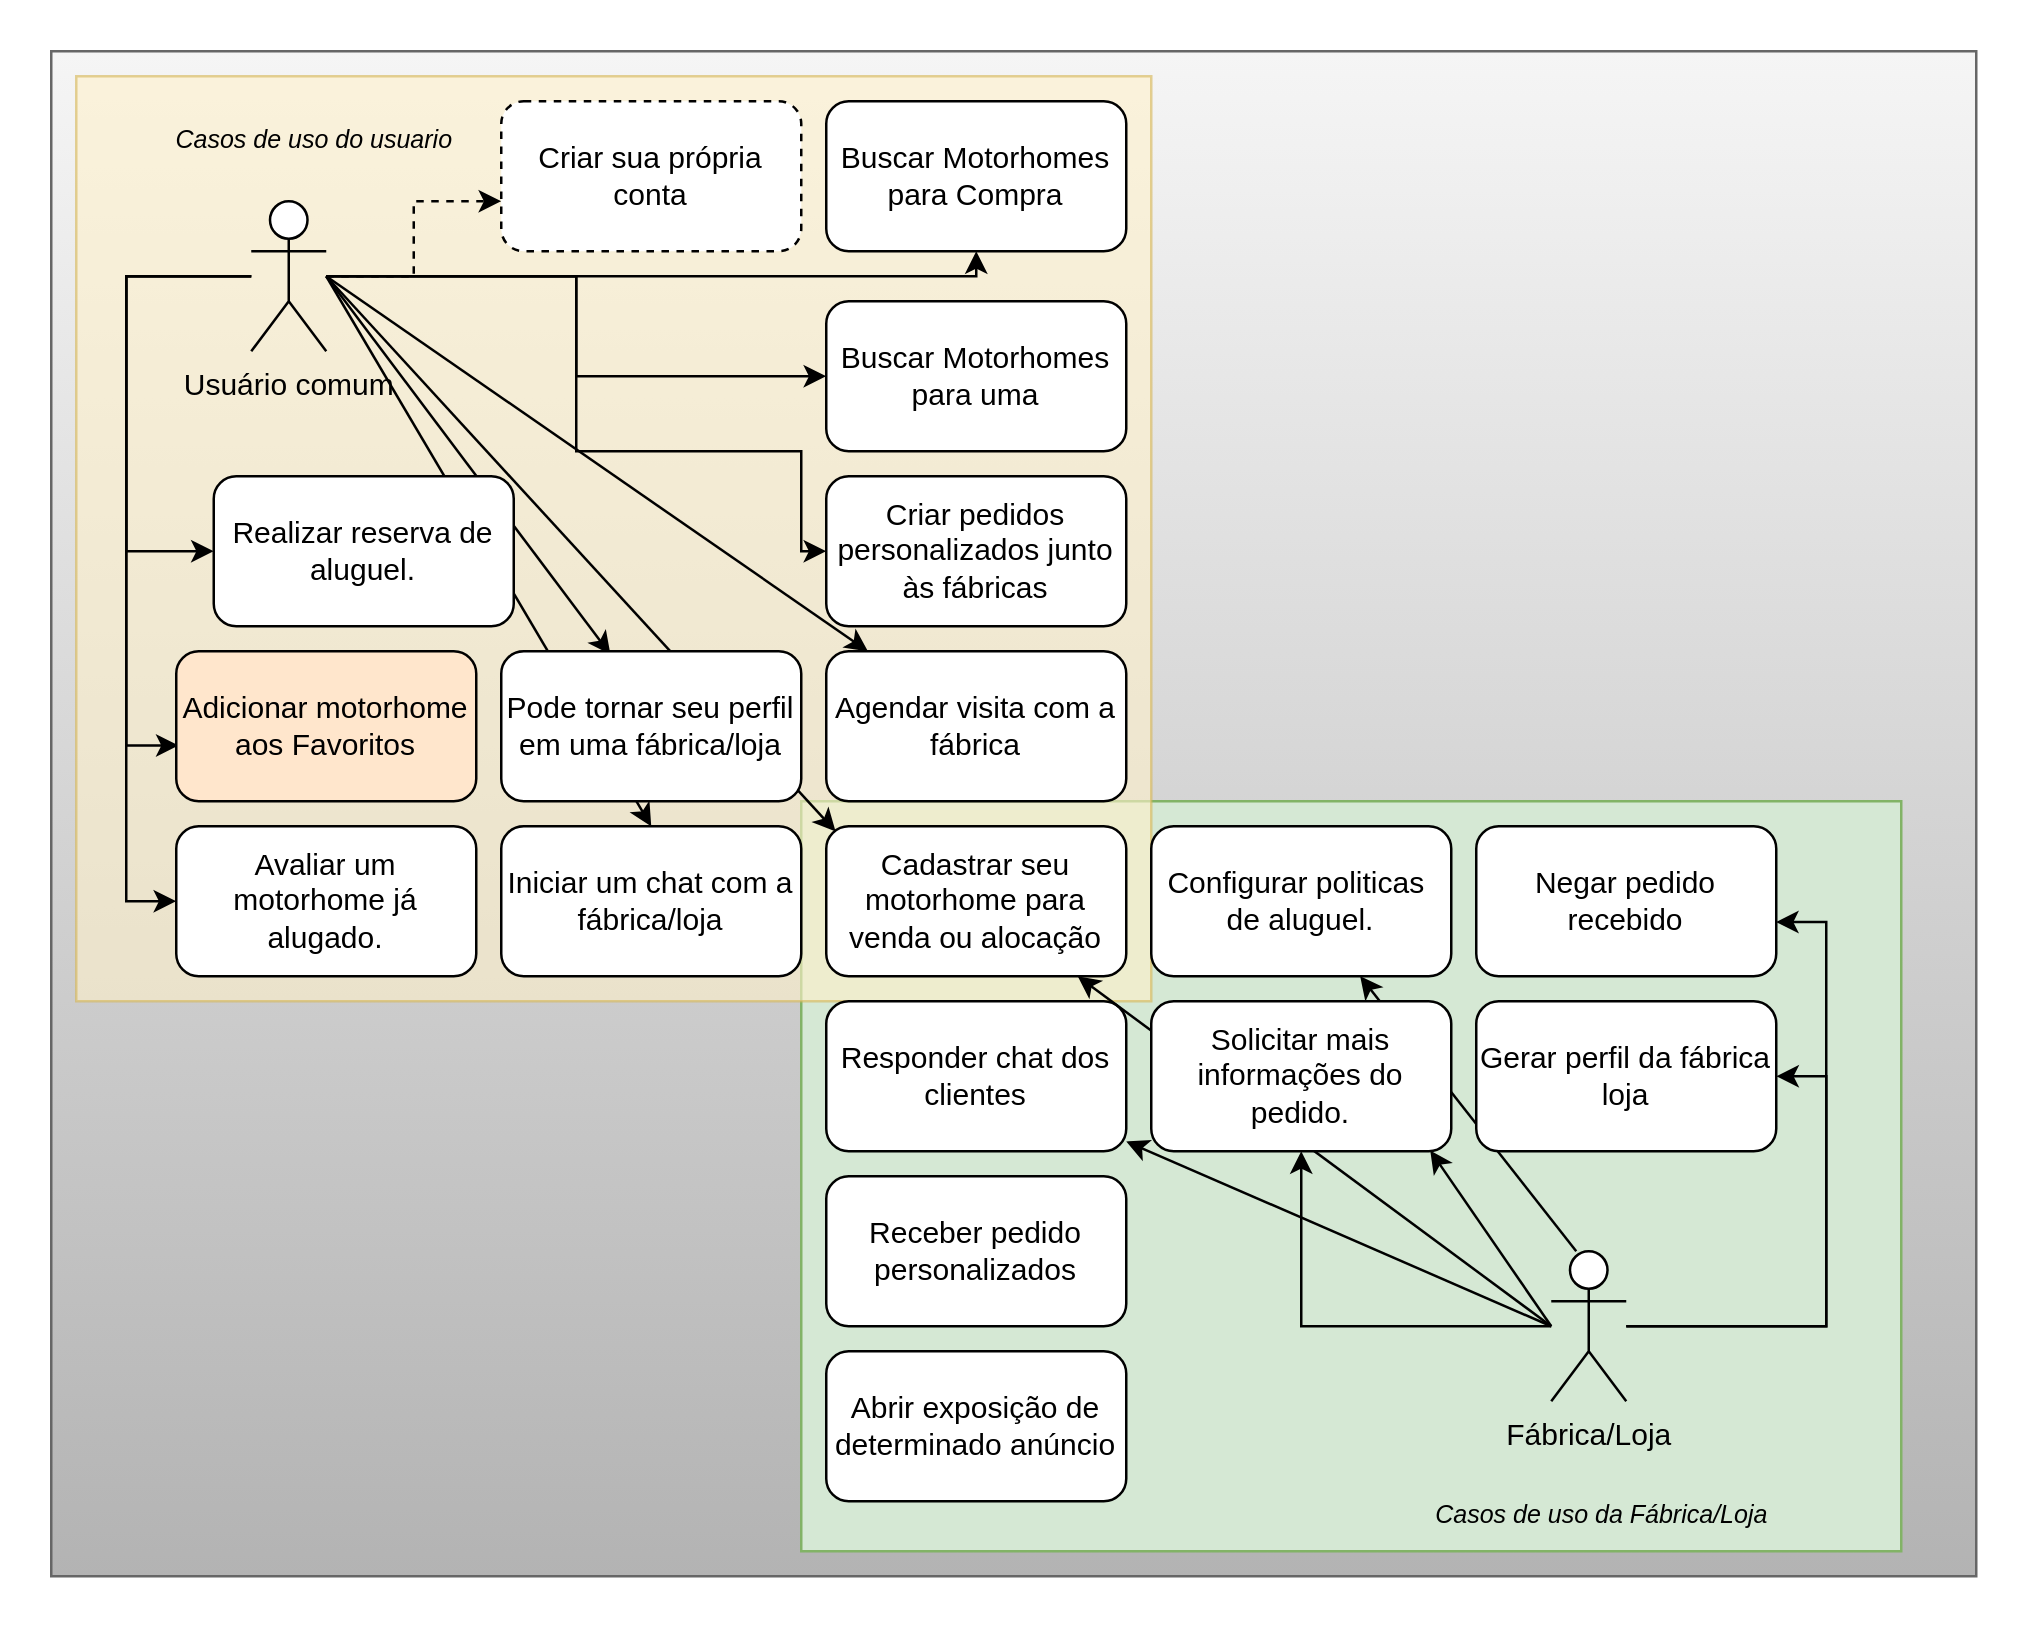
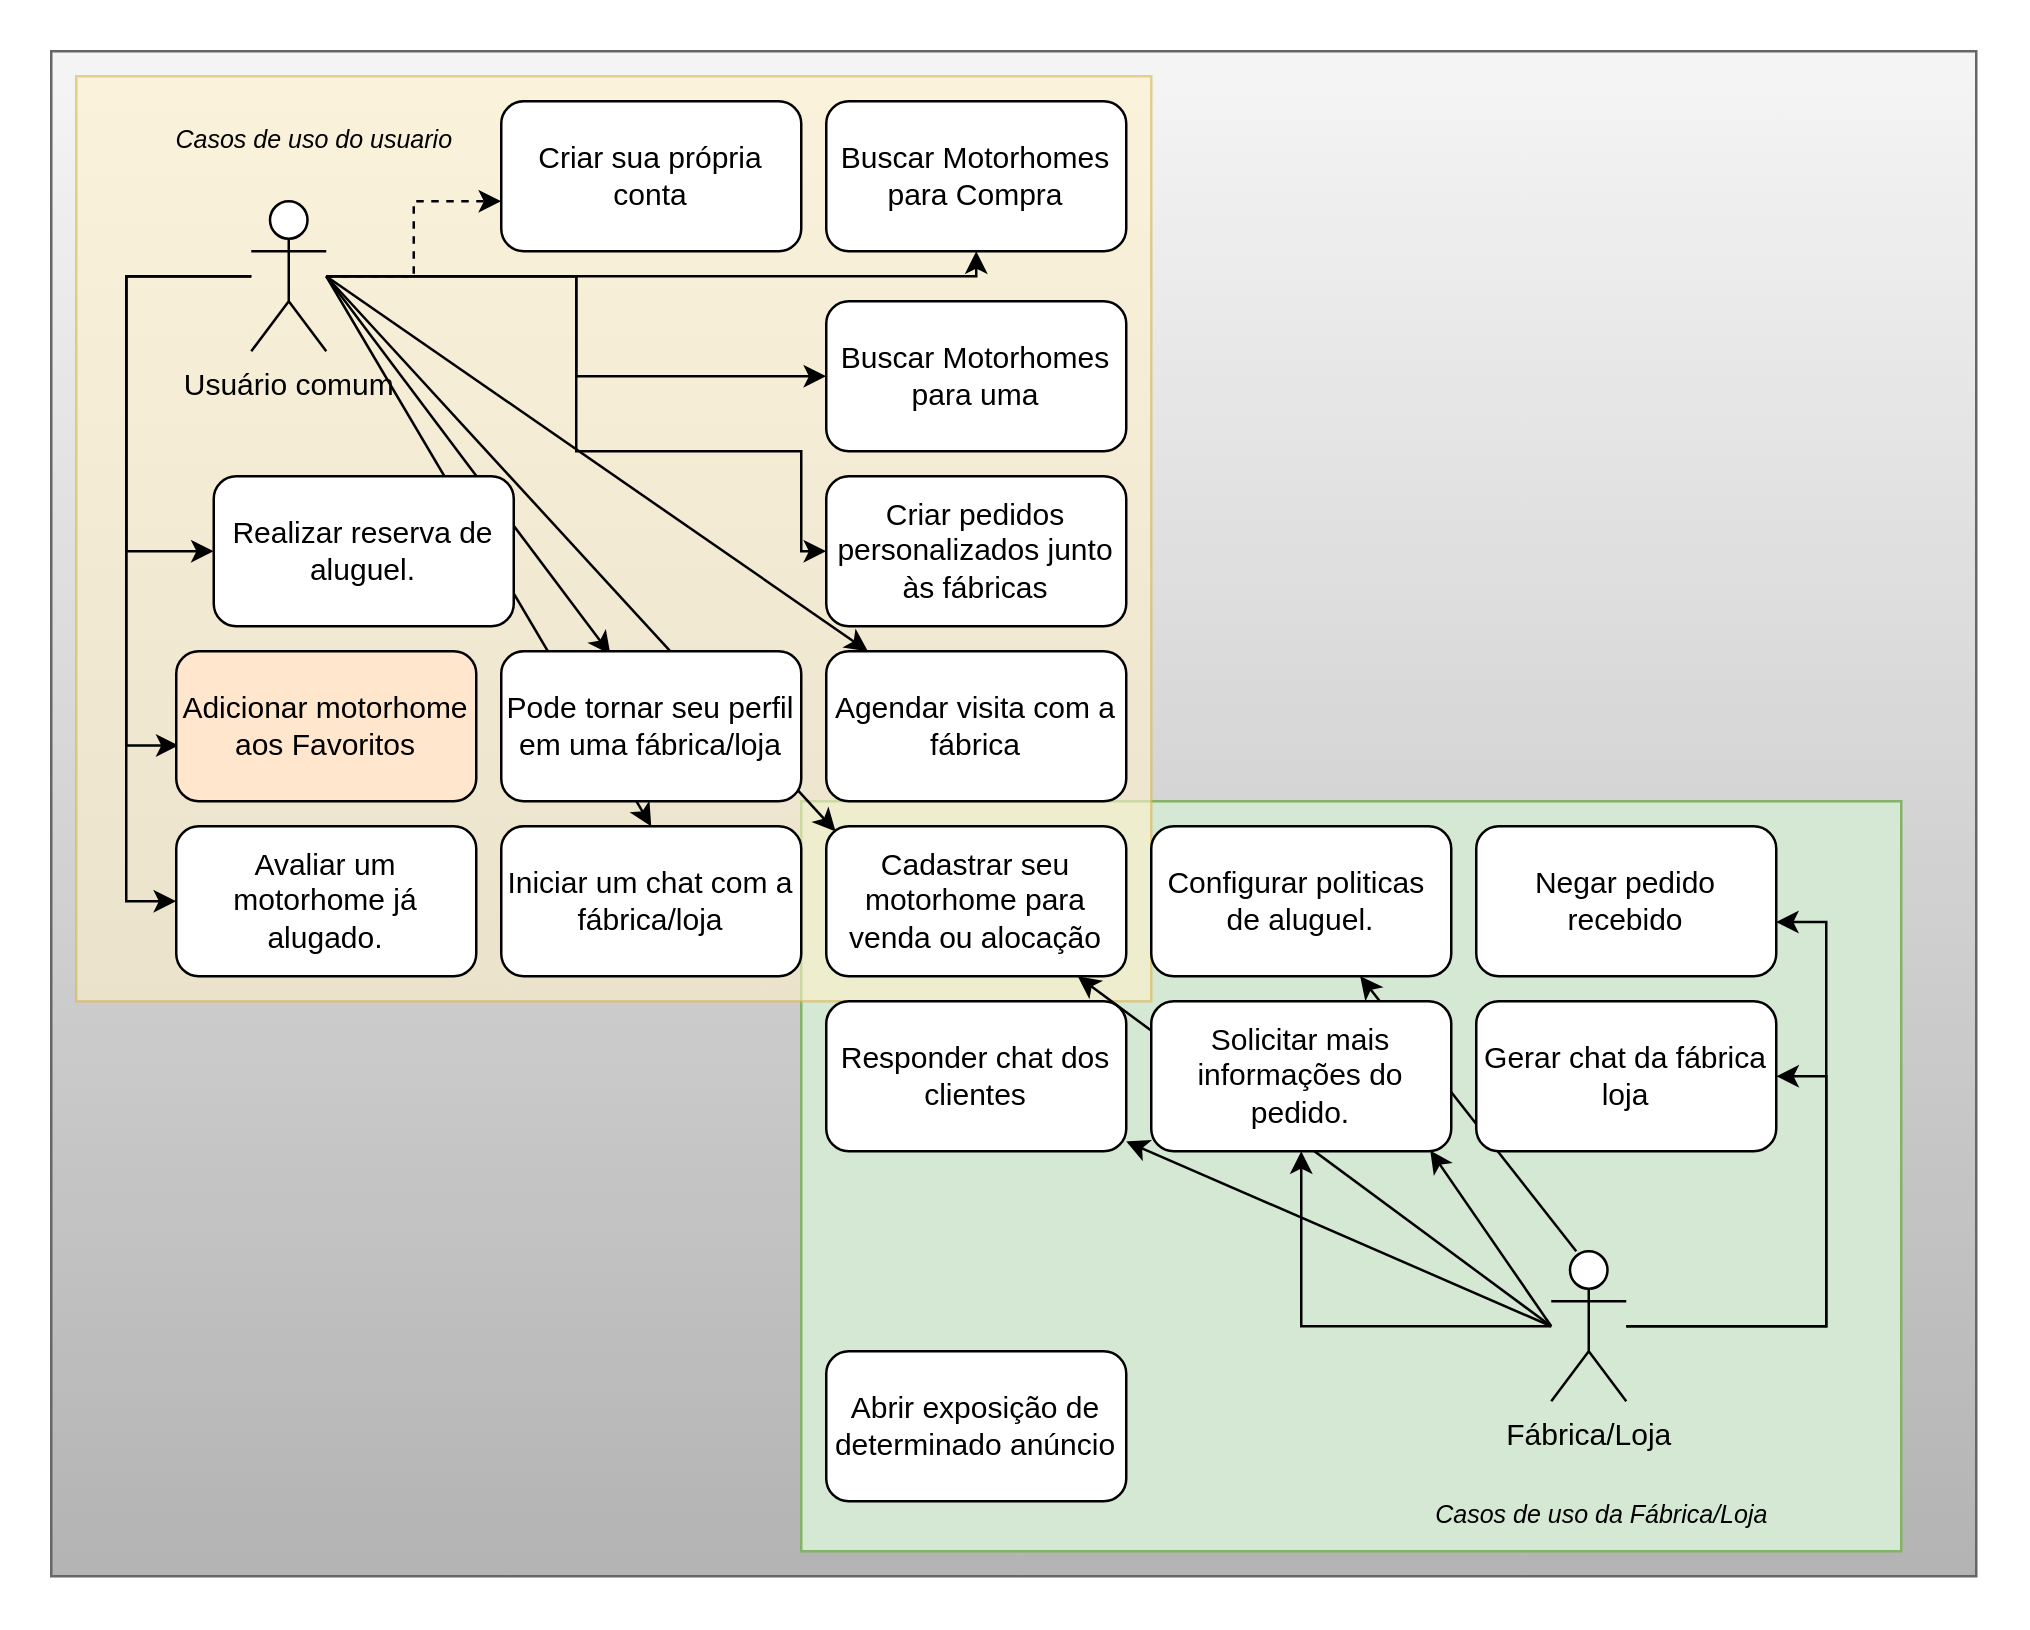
(651, 176) -> (651, 176)
(1626, 1076) -> (1626, 1076)
(976, 1251) -> none
